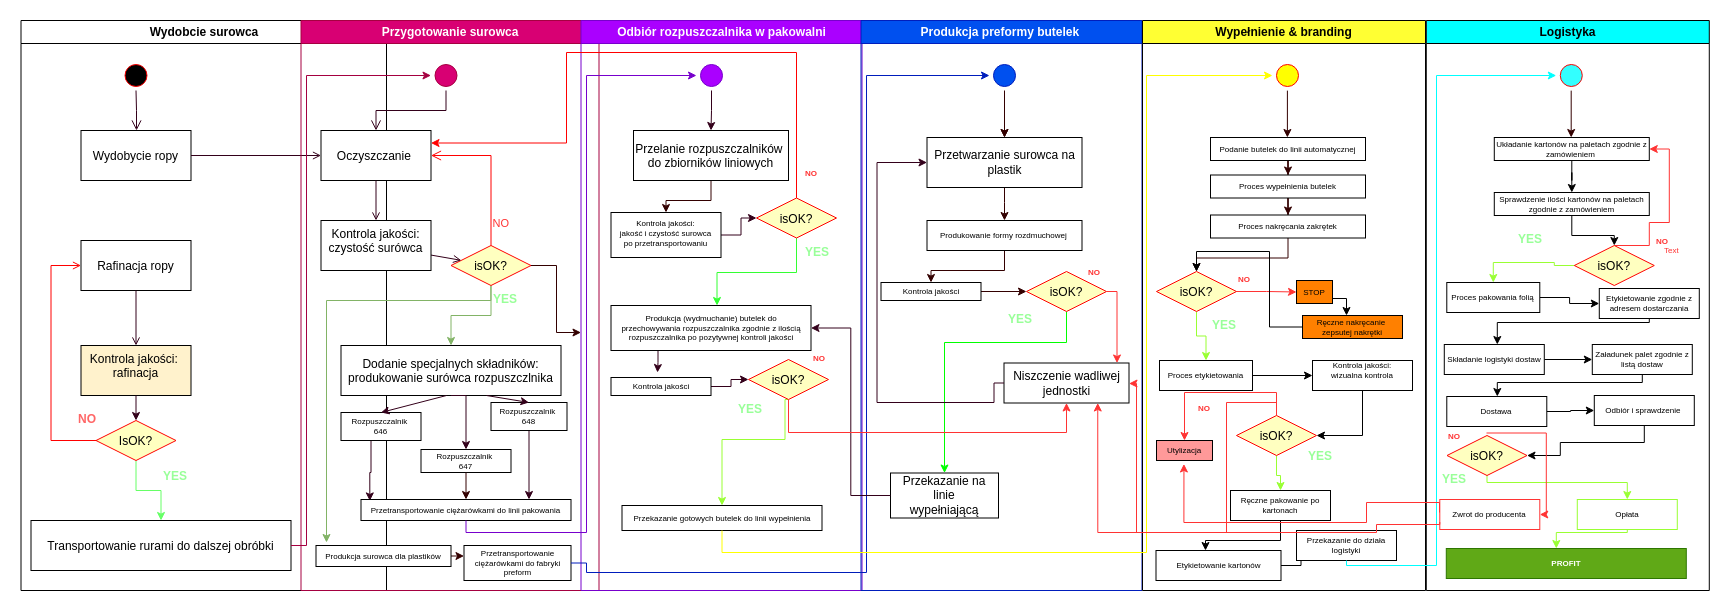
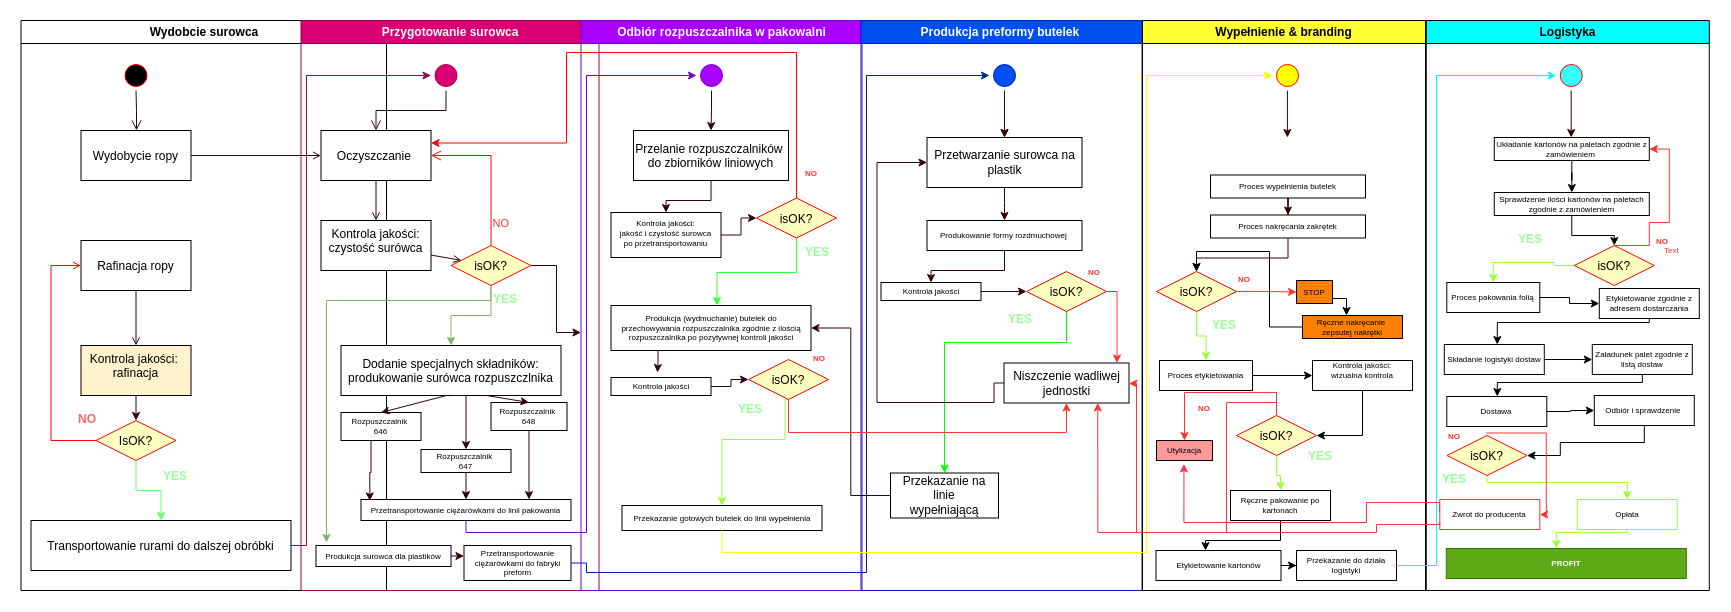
(1288, 149) -> none
(1288, 159) -> none
(1347, 546) -> (1347, 566)
